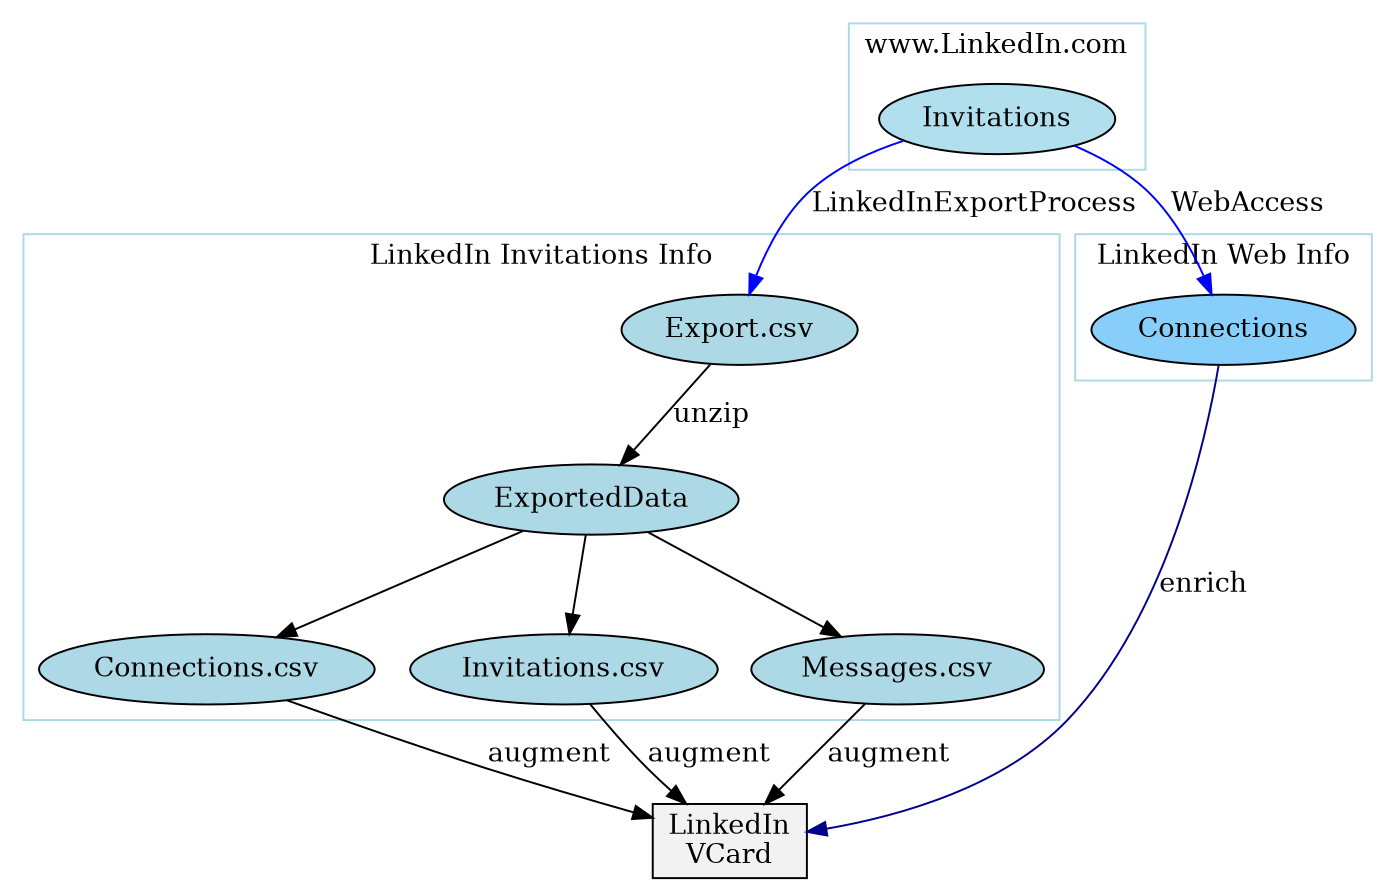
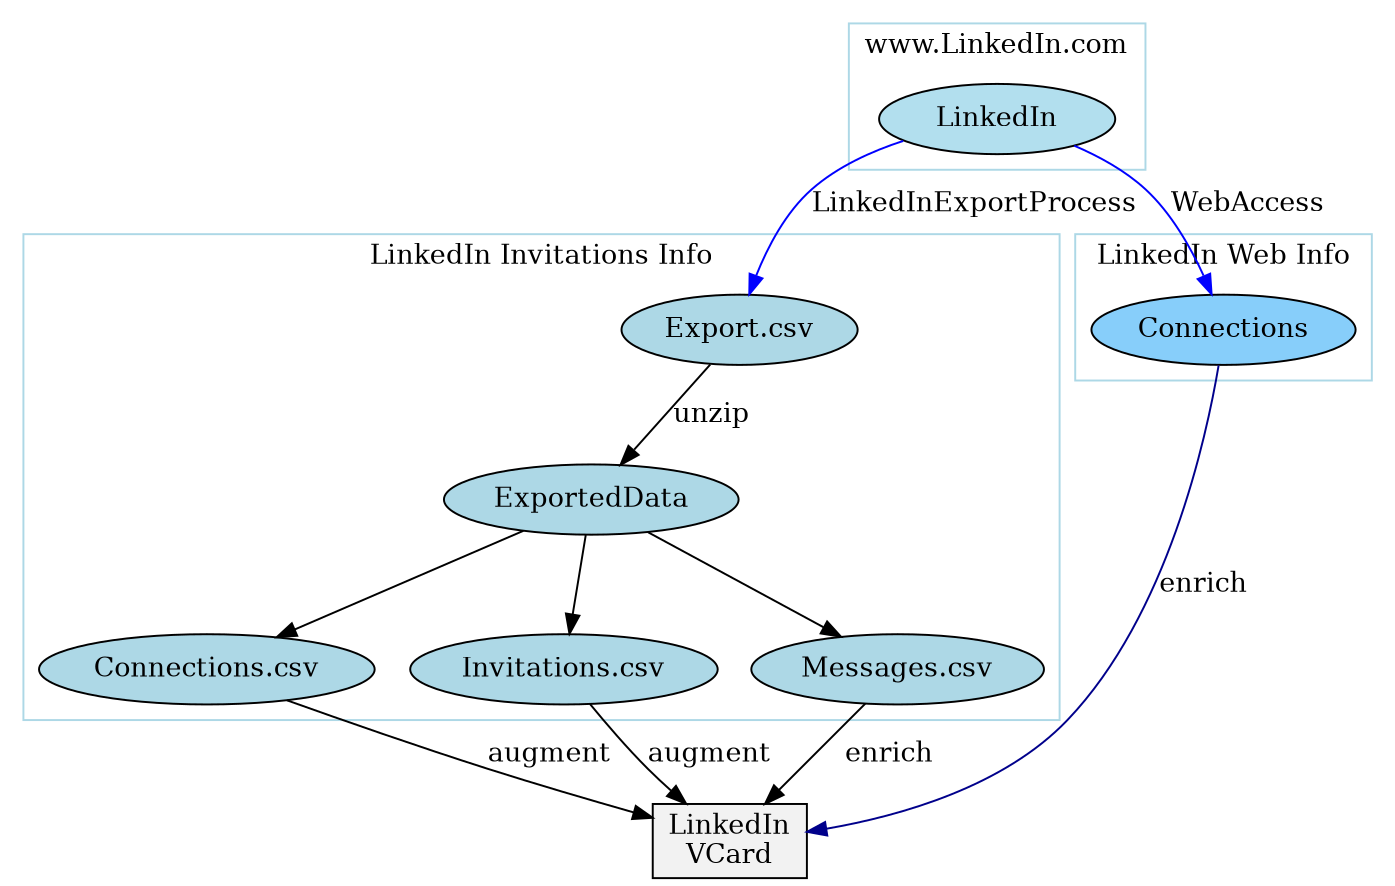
(997, 119) -> (997, 119)
(890, 754) -> (890, 754)
